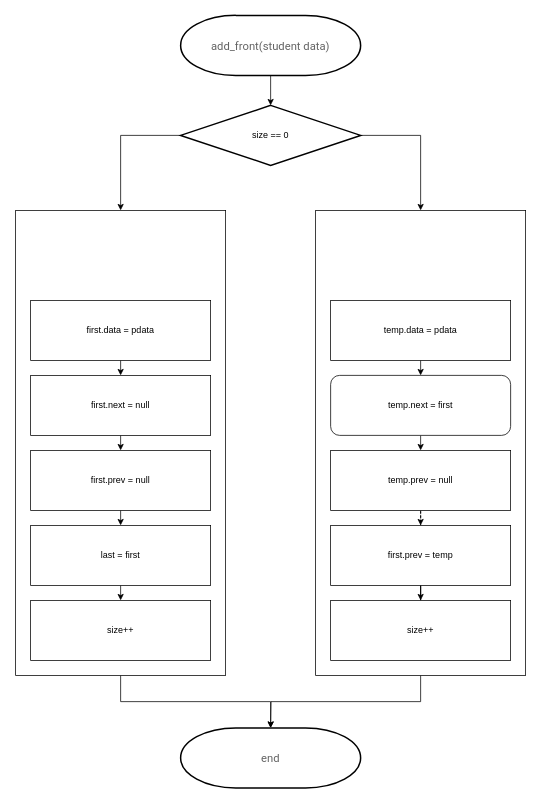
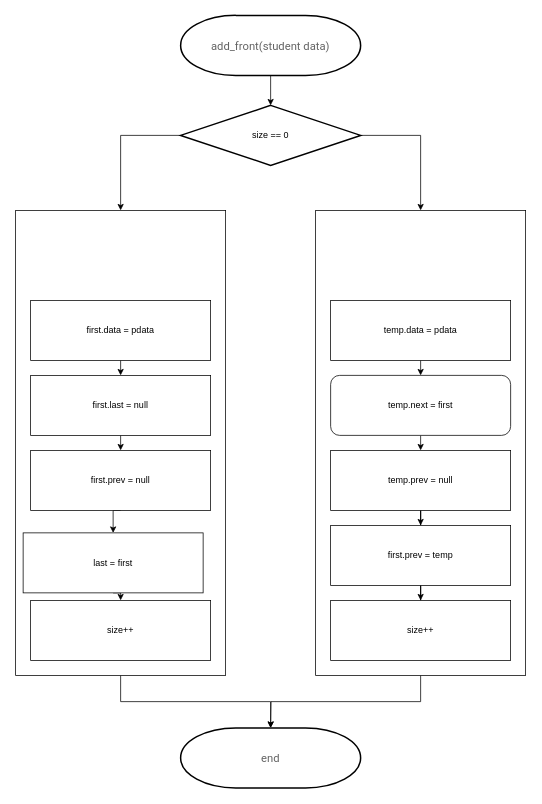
(120, 405) -> (120, 405)
(420, 512) -> (420, 512)
(120, 555) -> (113, 563)
